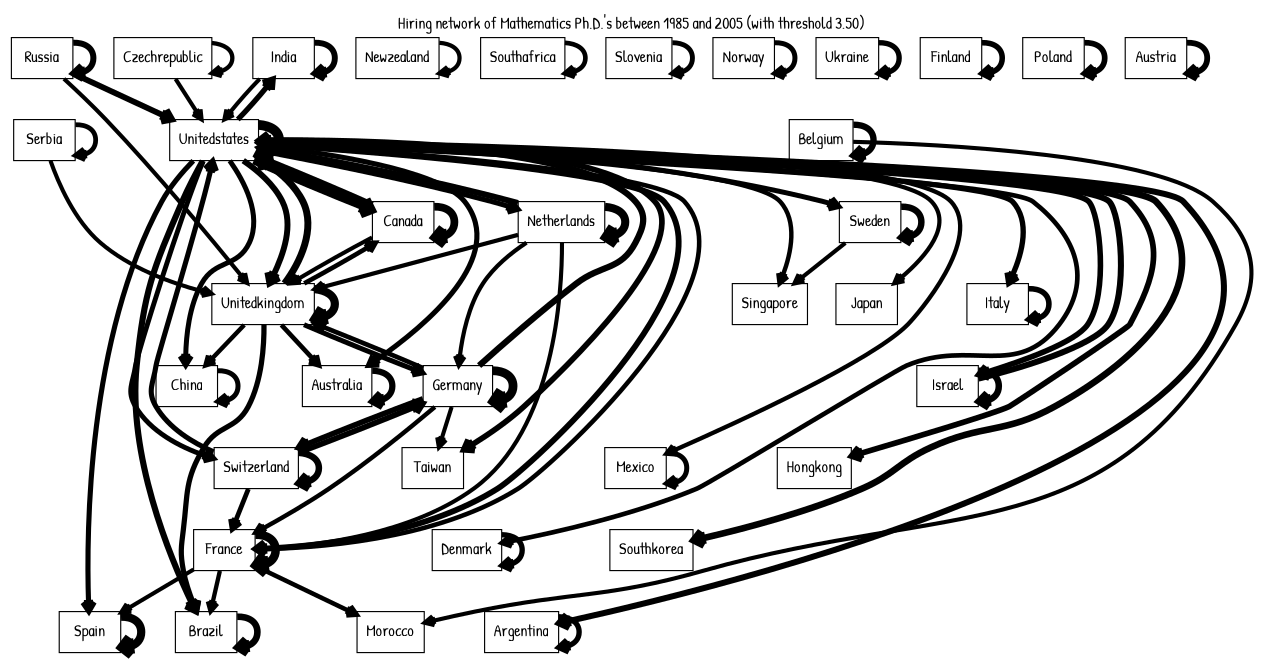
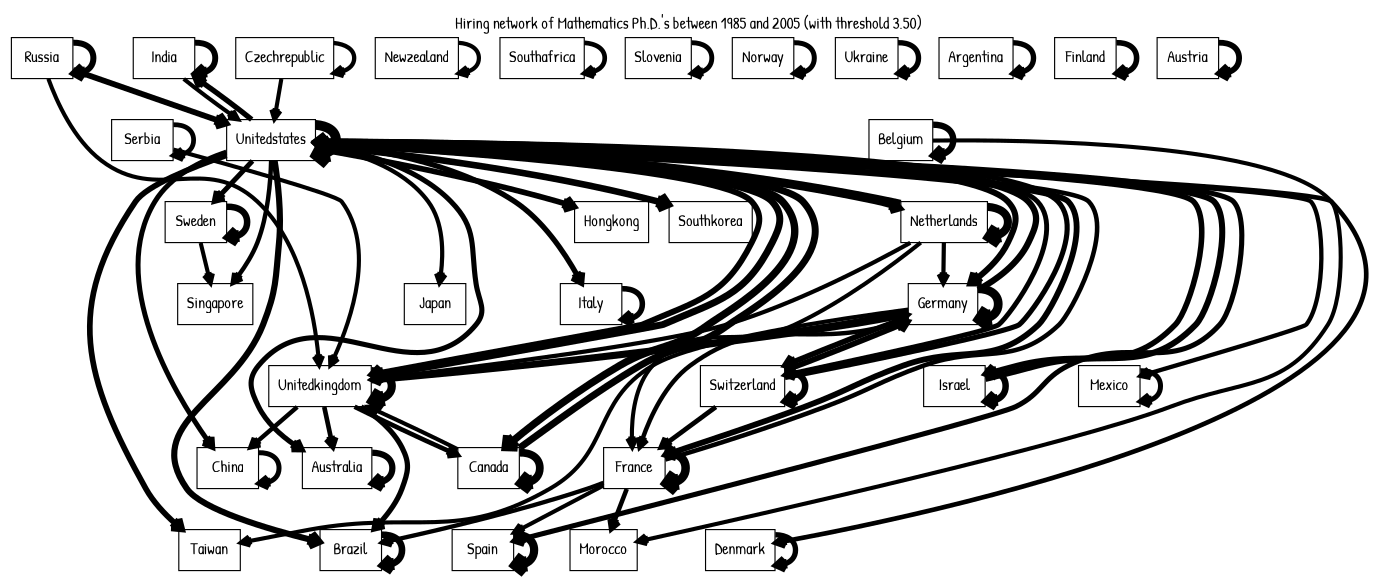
(1053, 58) -> none
(1151, 192) -> (710, 153)
